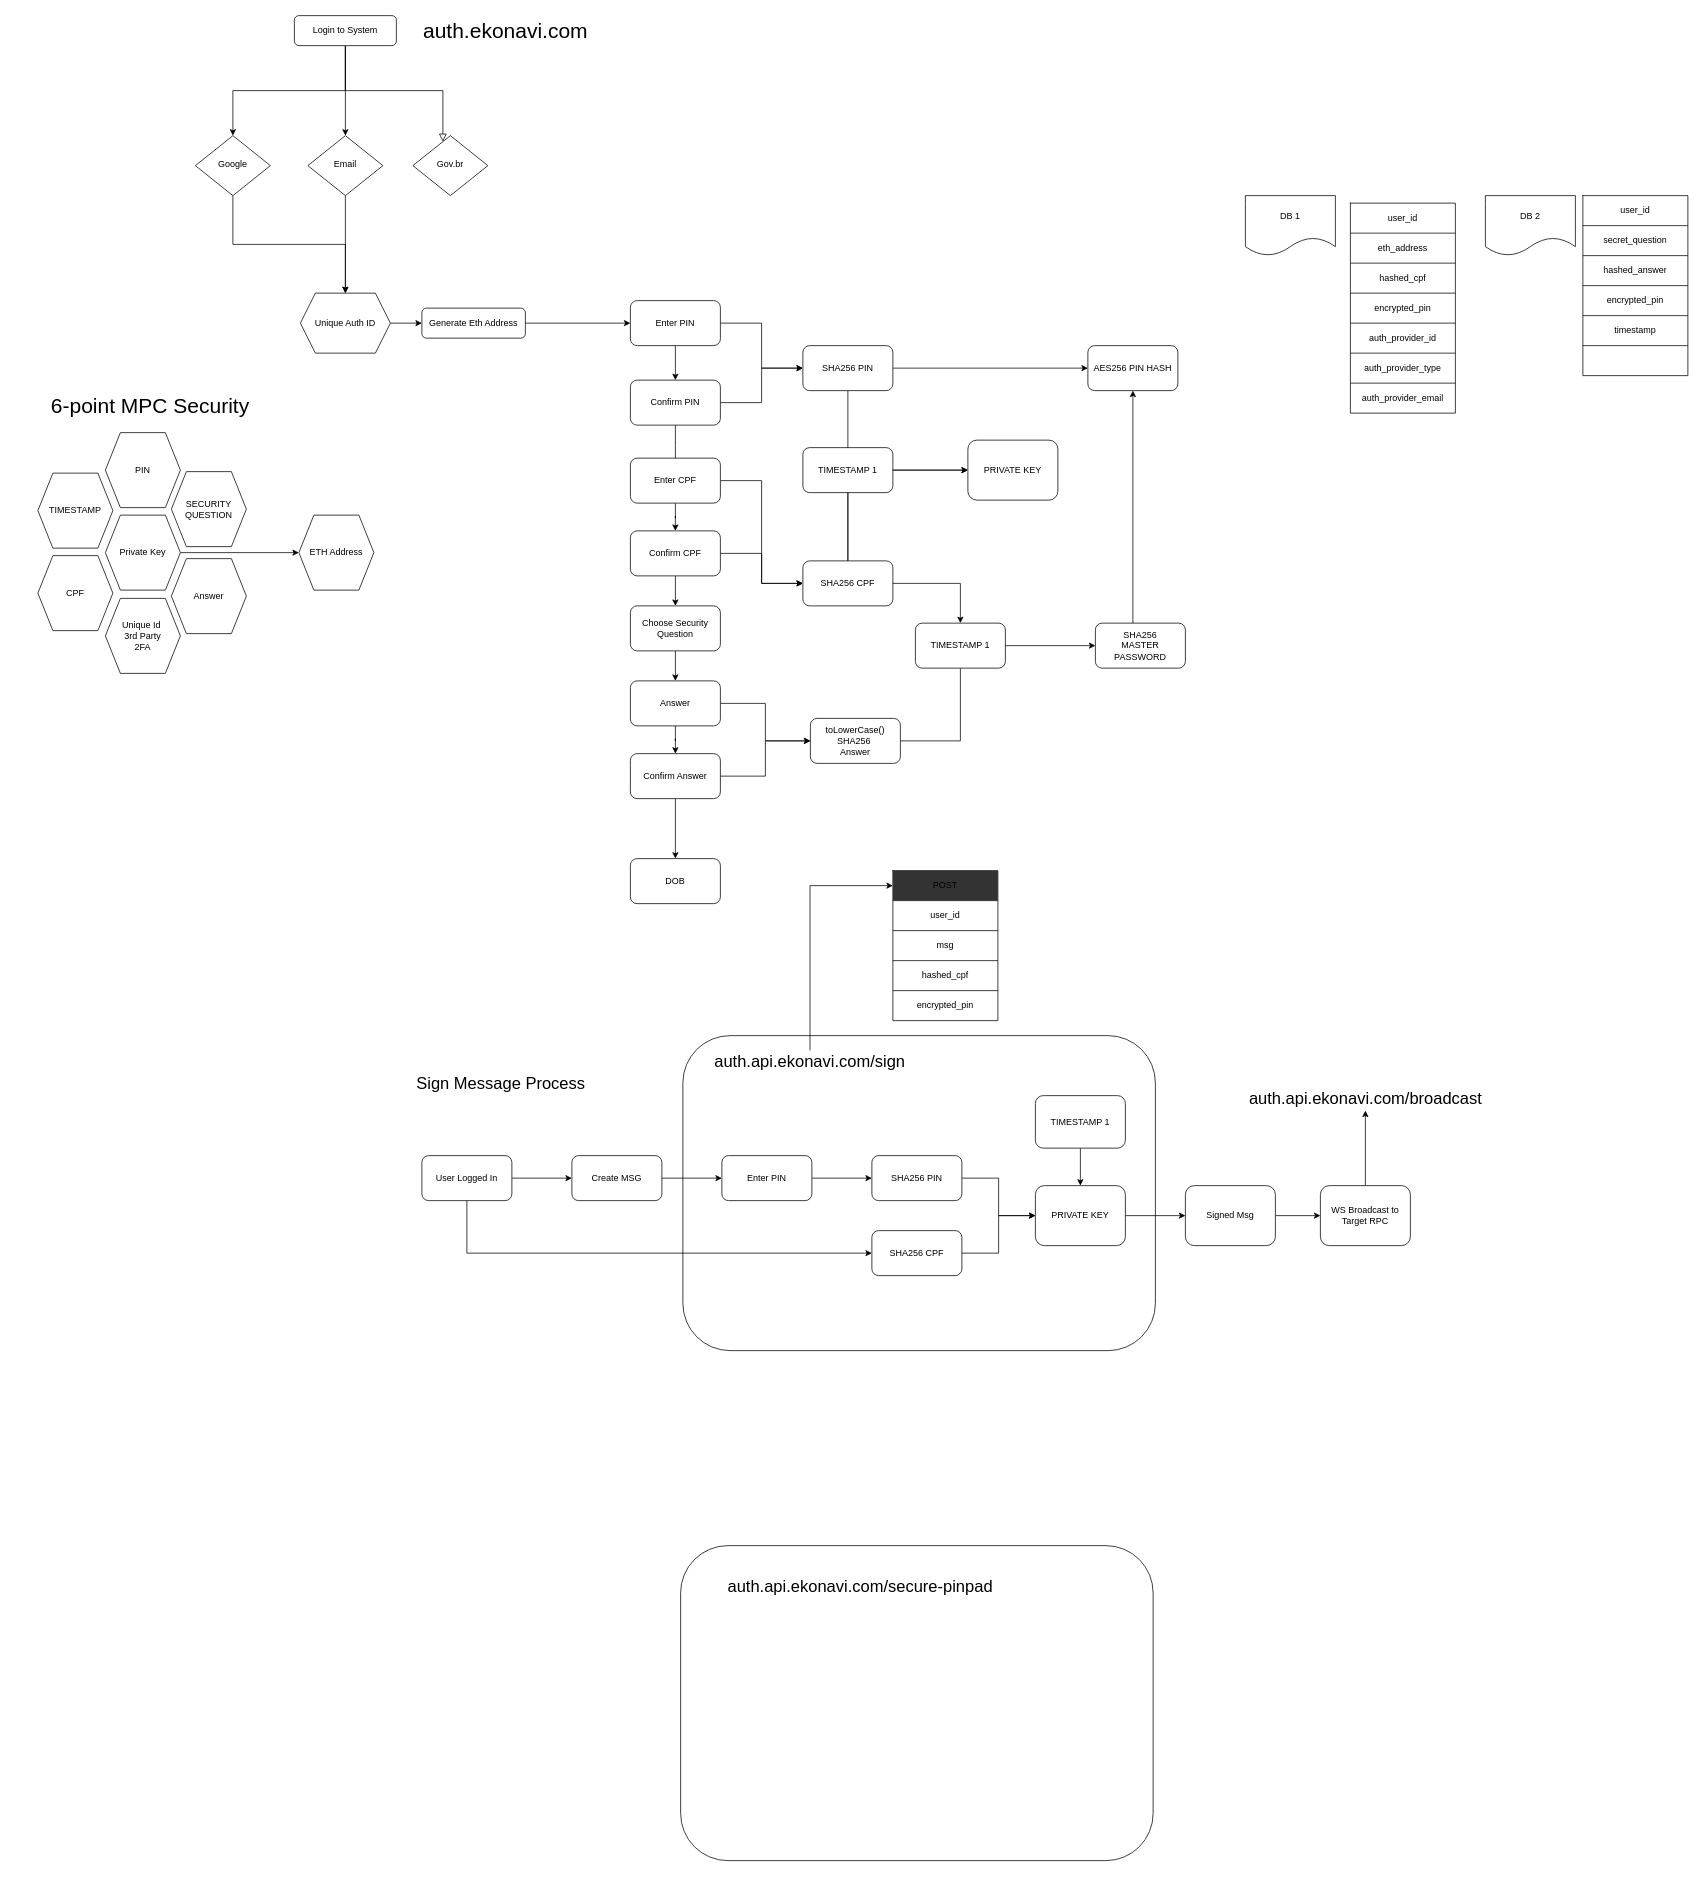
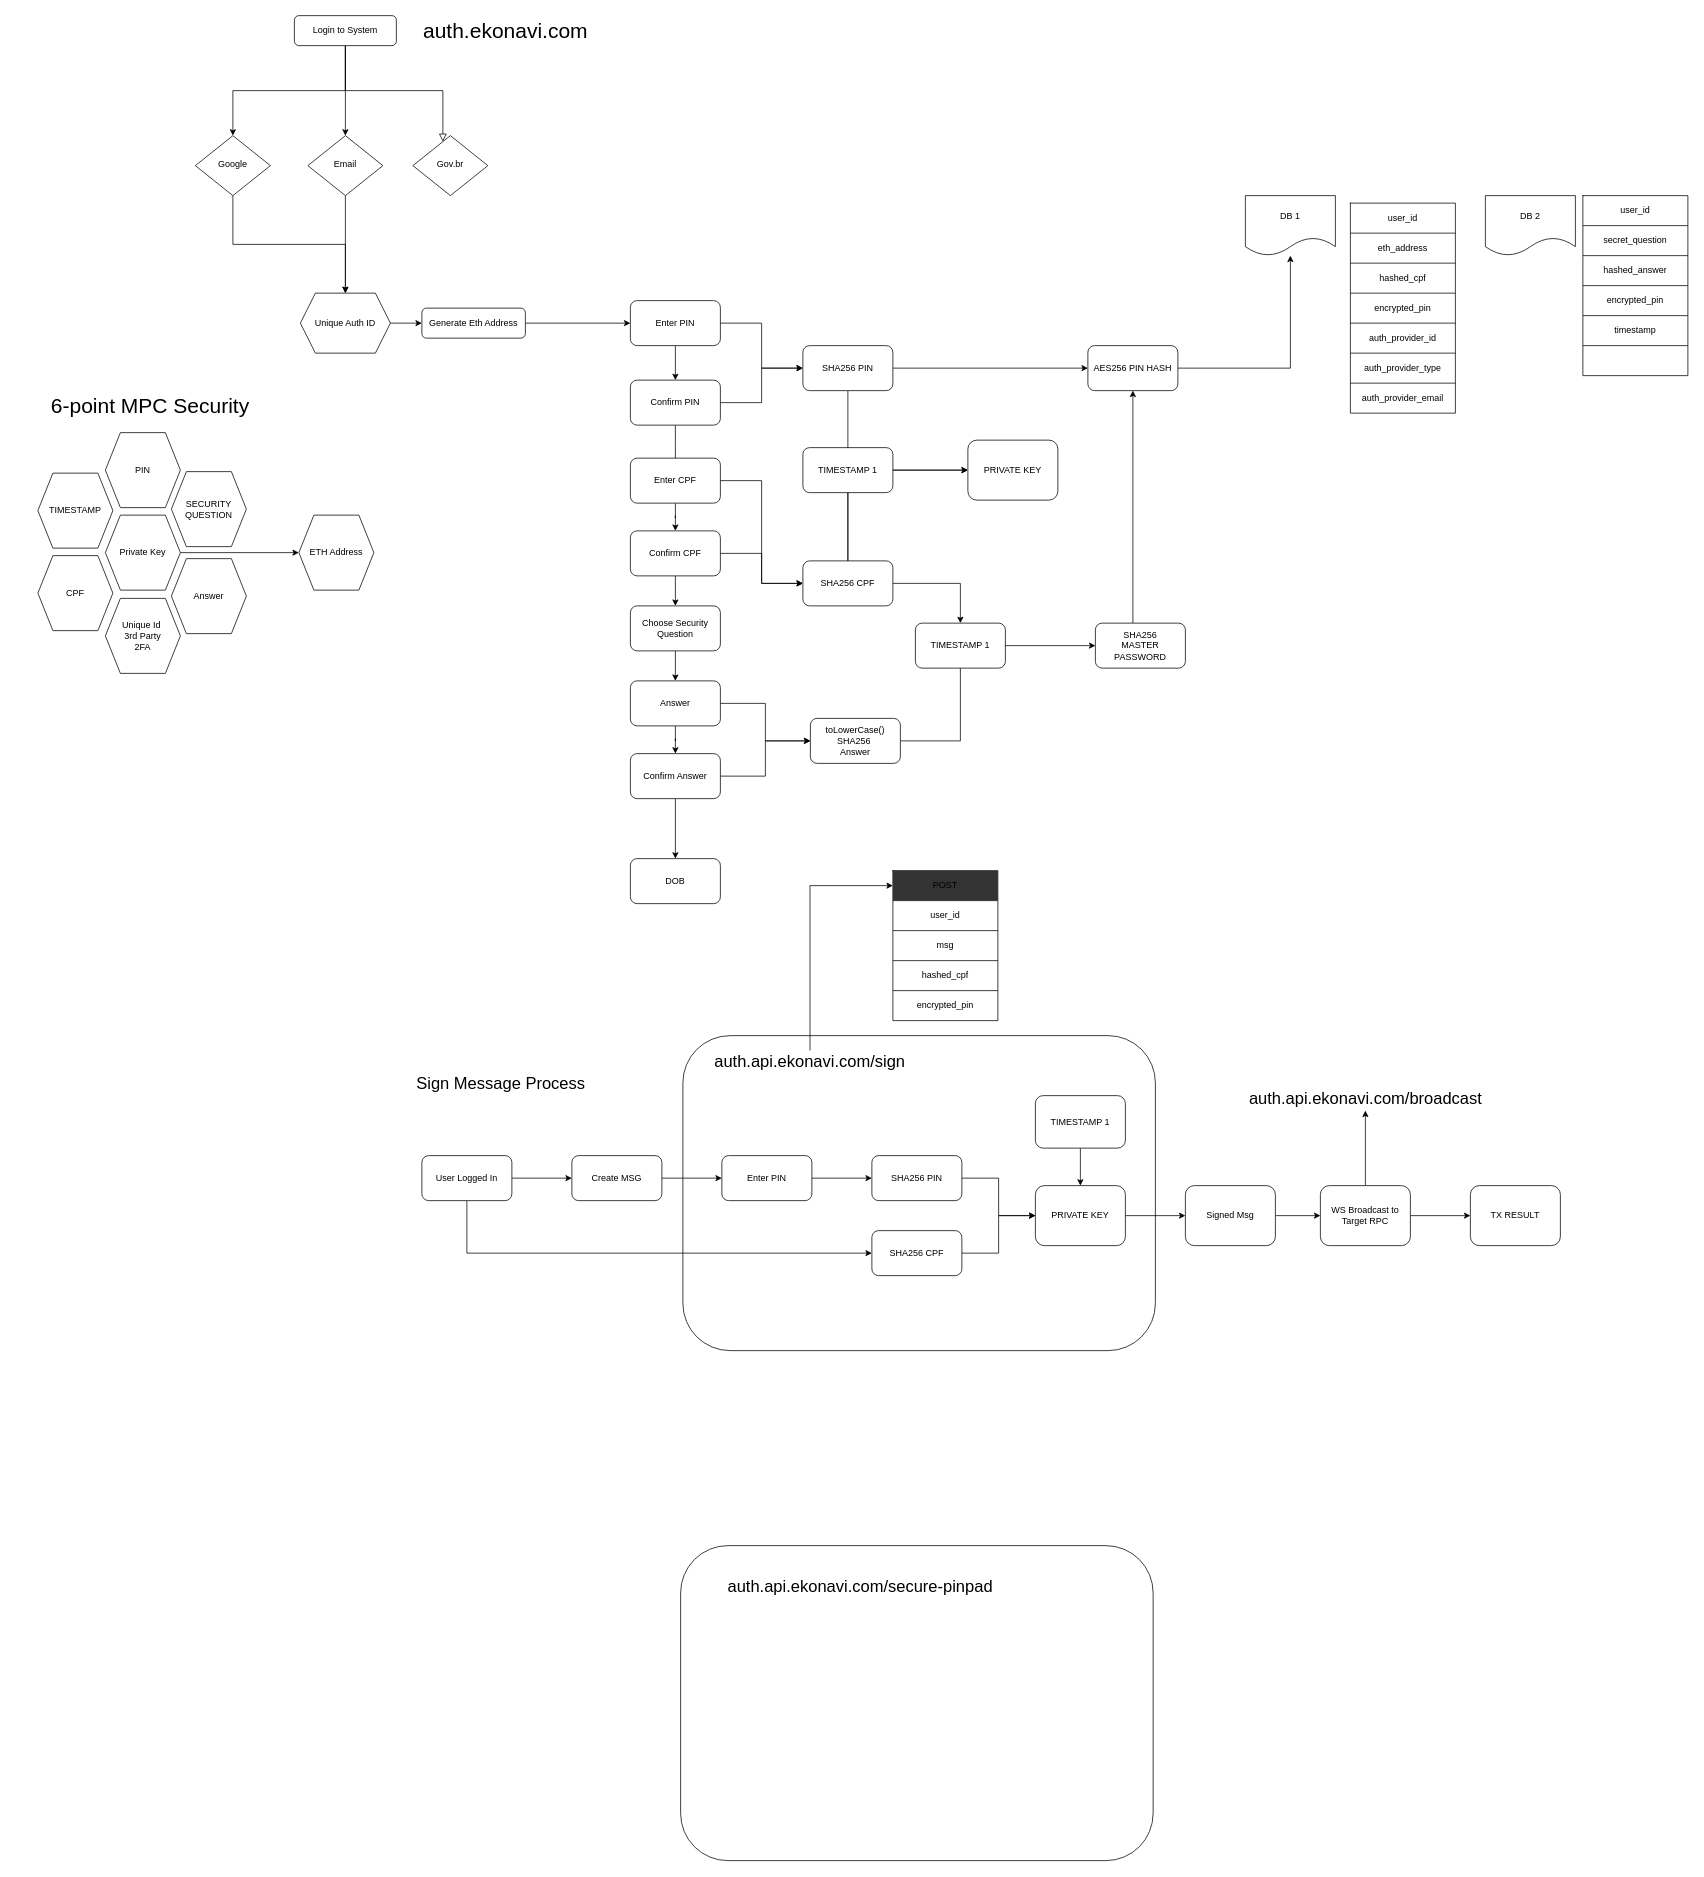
none -> (1290, 316)
none -> (1437, 1215)
none -> (1515, 1215)
